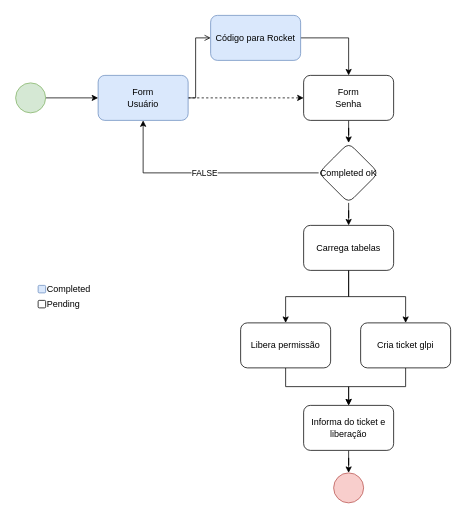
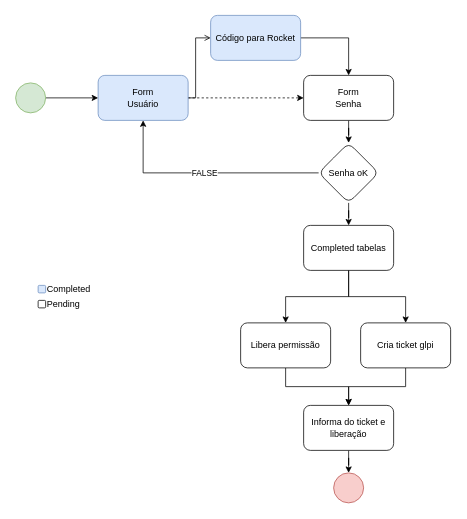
(348, 173) -> (348, 173)
(348, 248) -> (348, 248)
